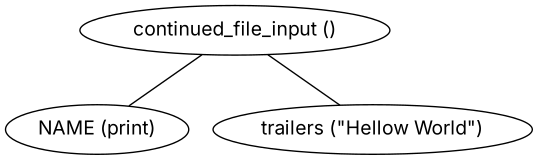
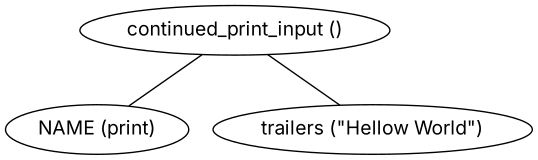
(235, 30) -> (235, 30)
